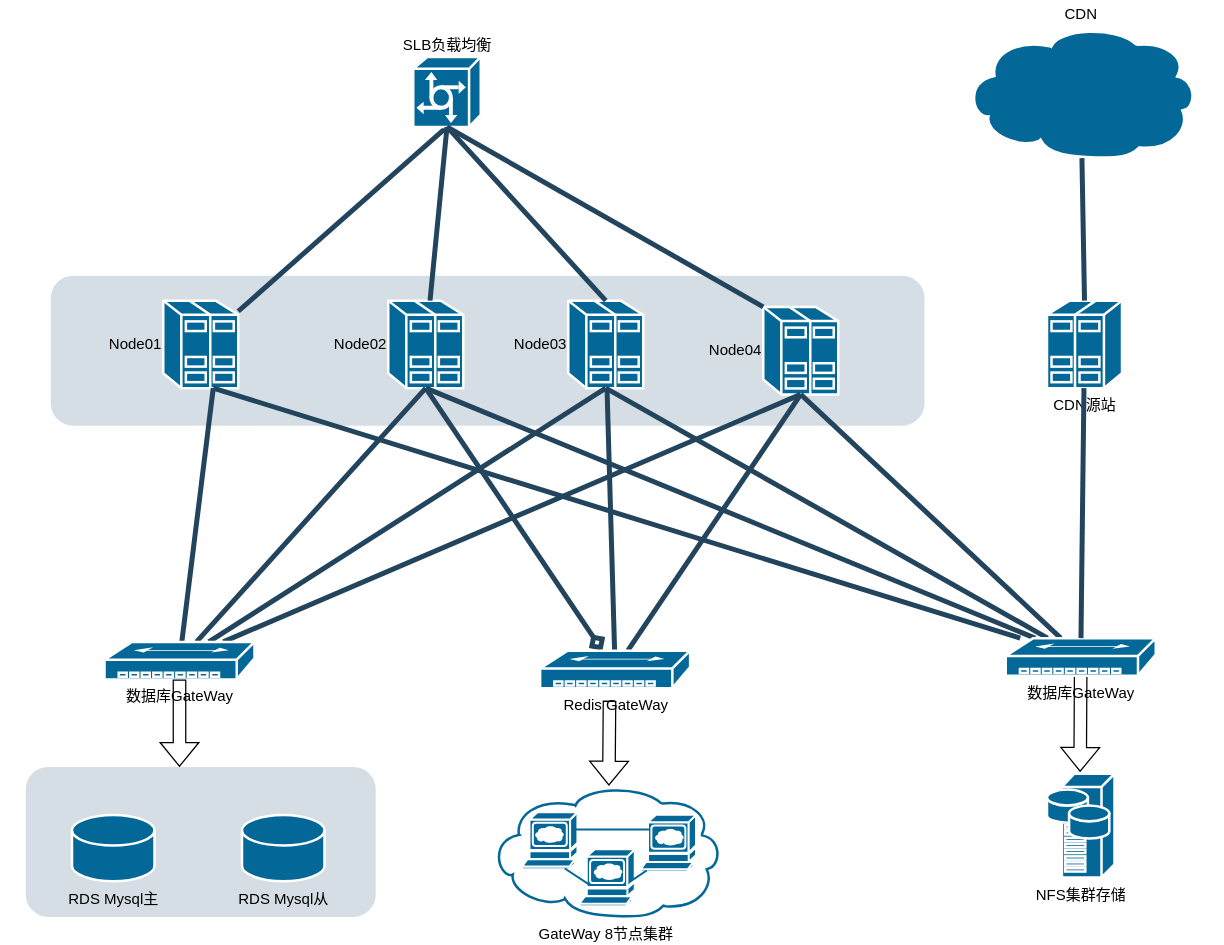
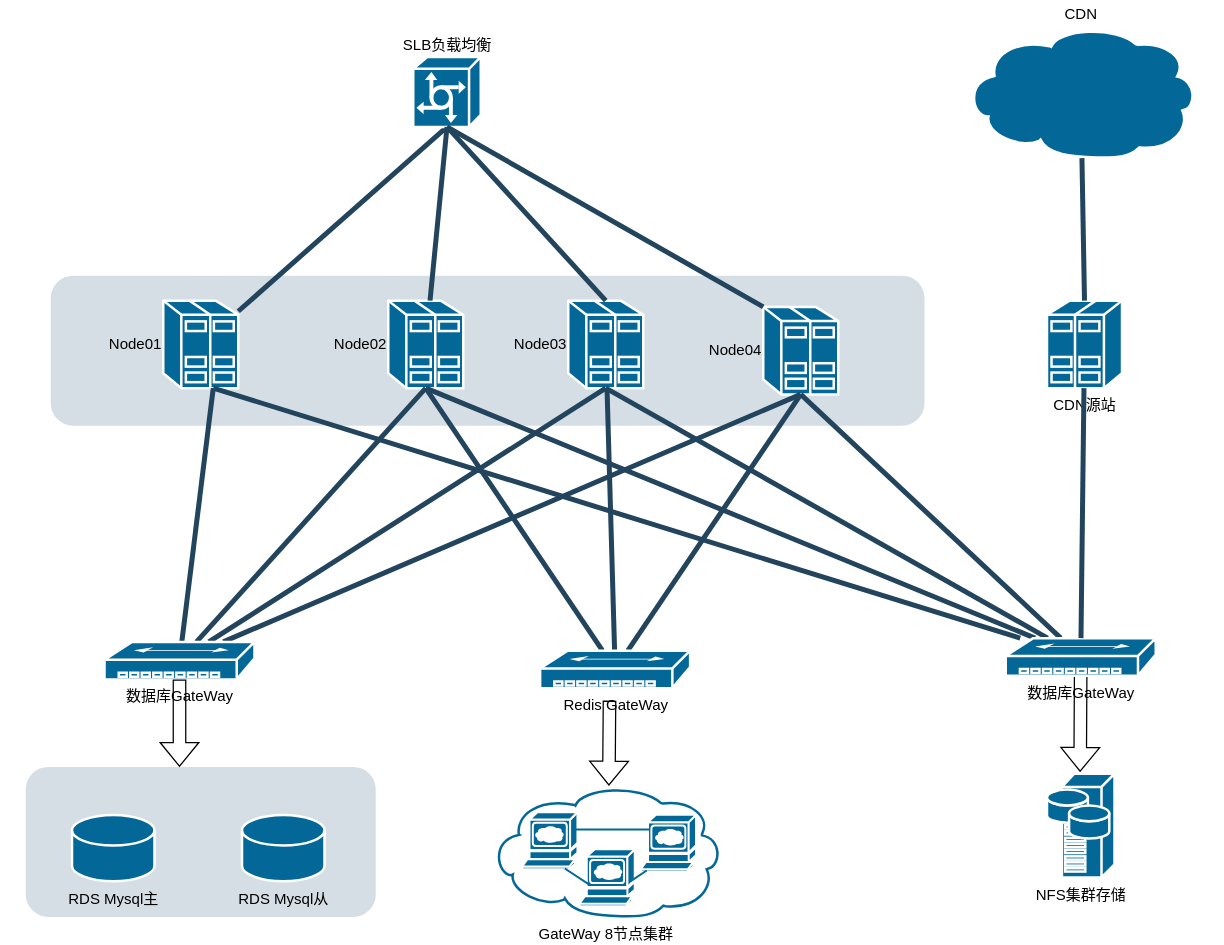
(593, 636) -> (597, 643)
